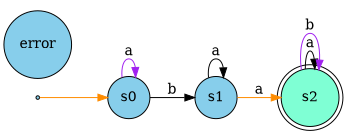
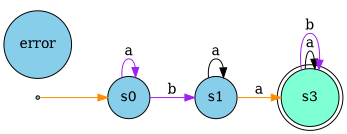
(167, 98) -> (167, 98)
(310, 98) -> (310, 98)
